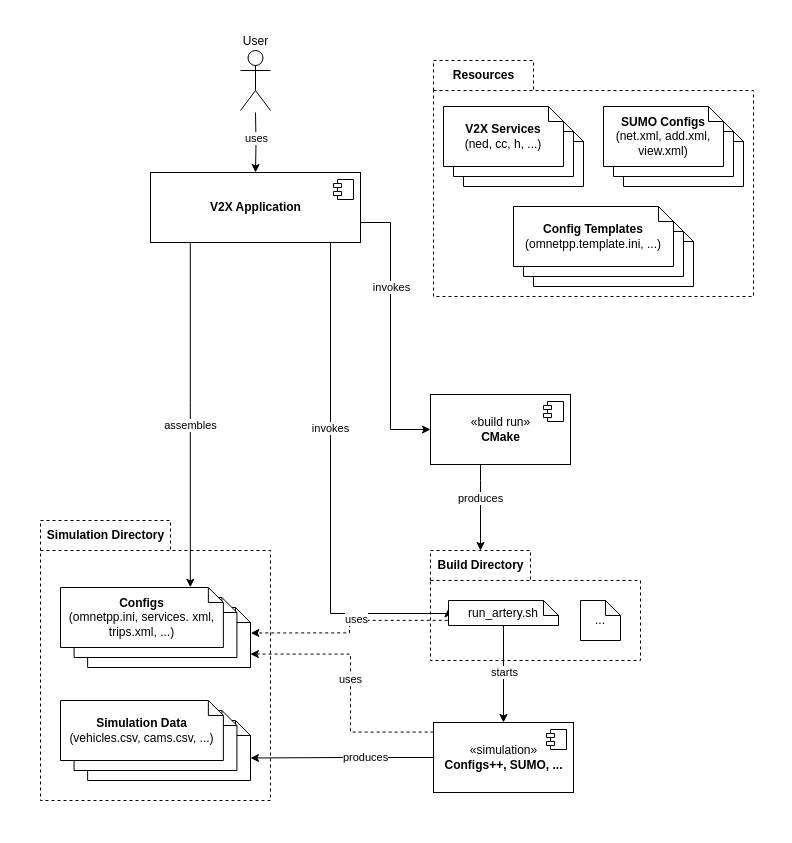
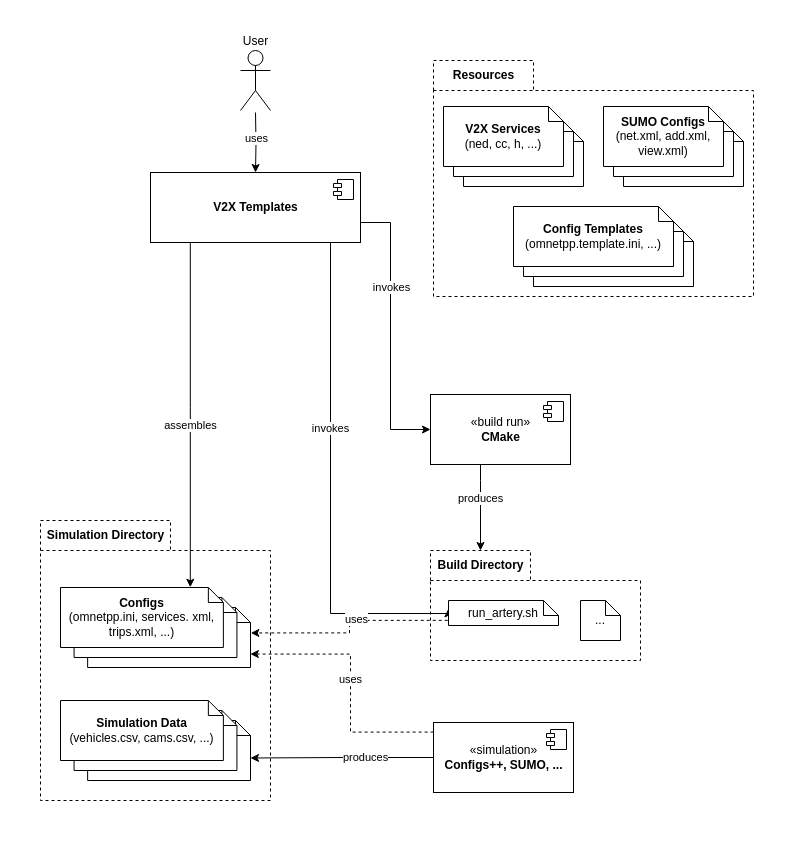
(256, 208) -> (256, 208)
(504, 671) -> none
